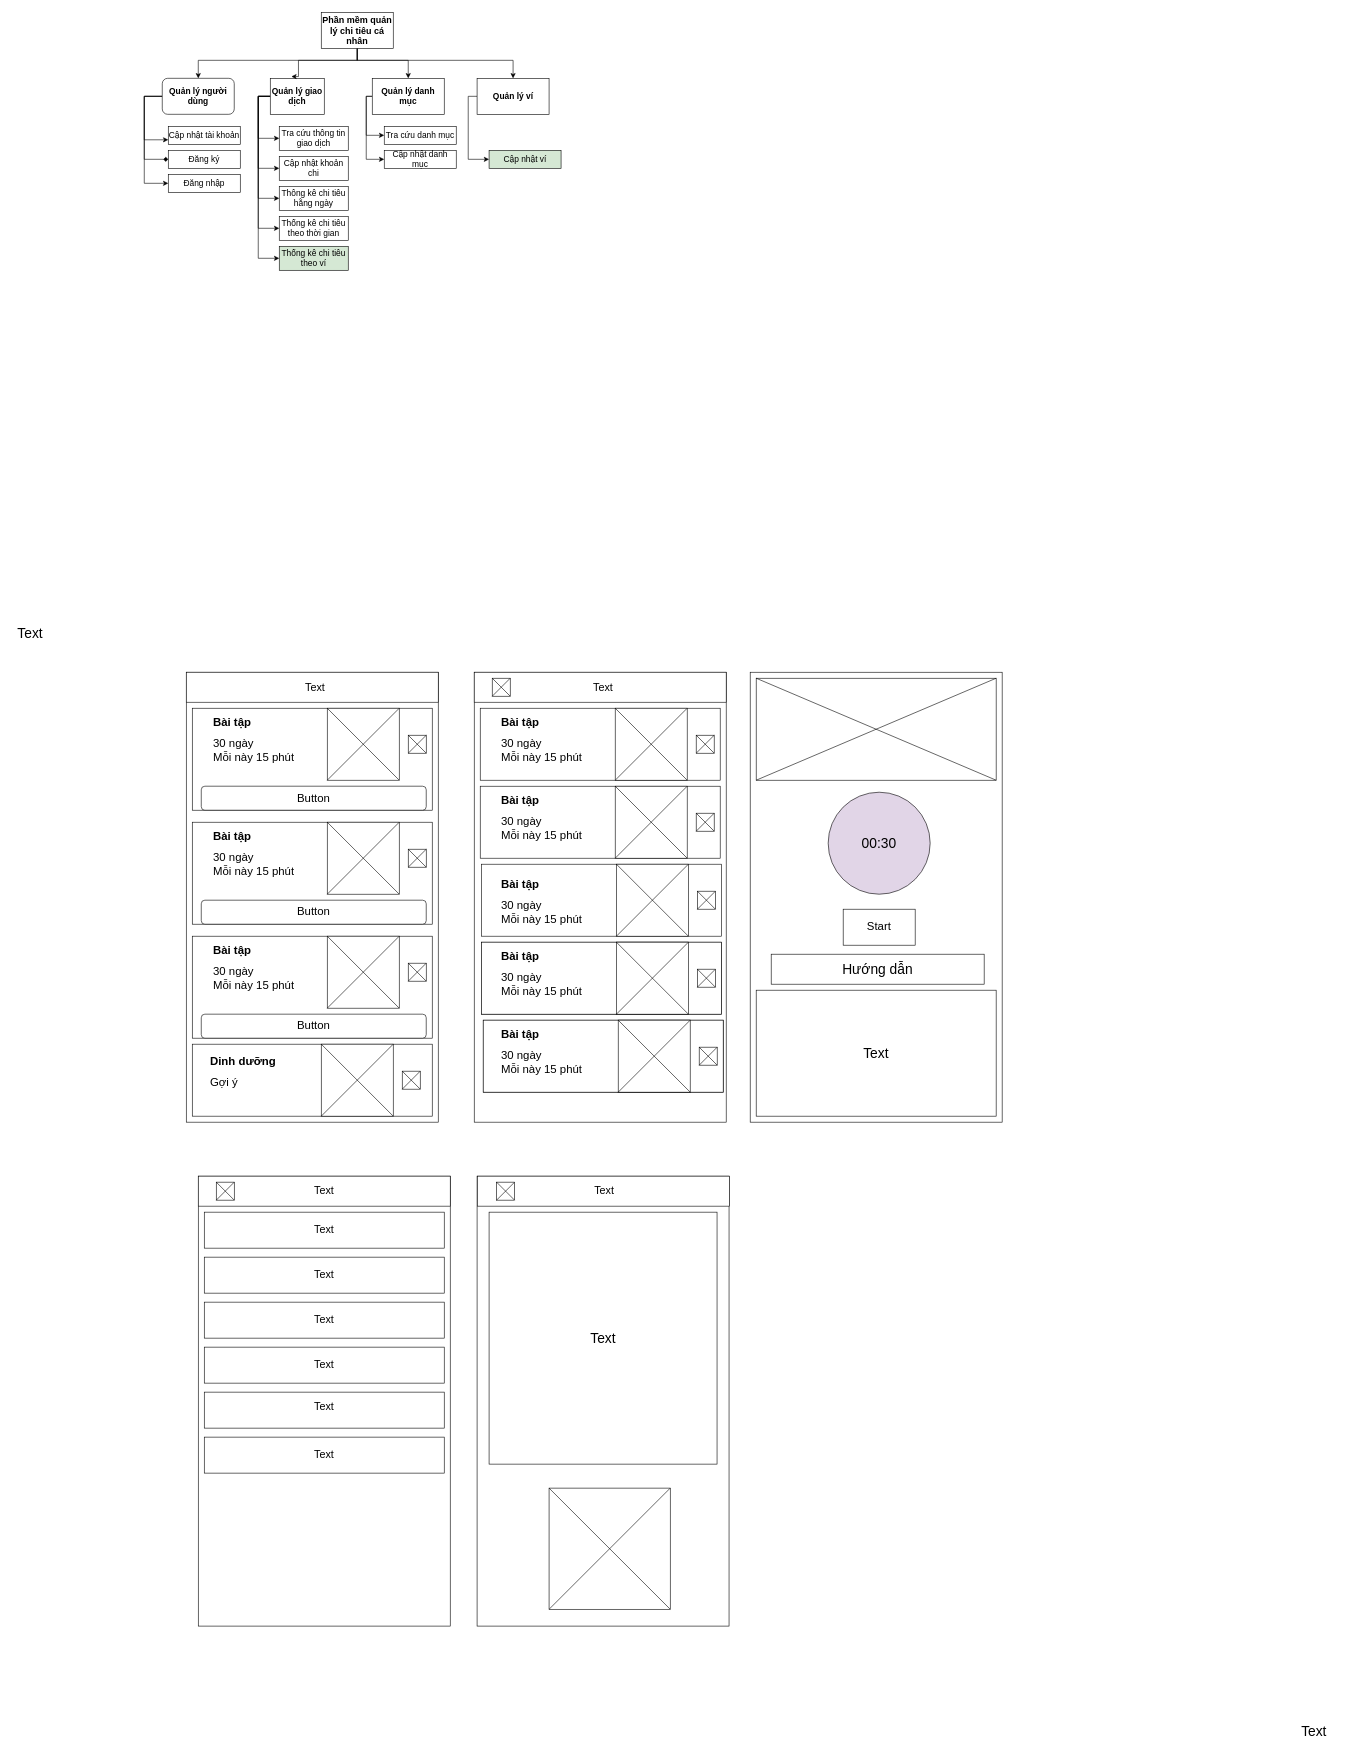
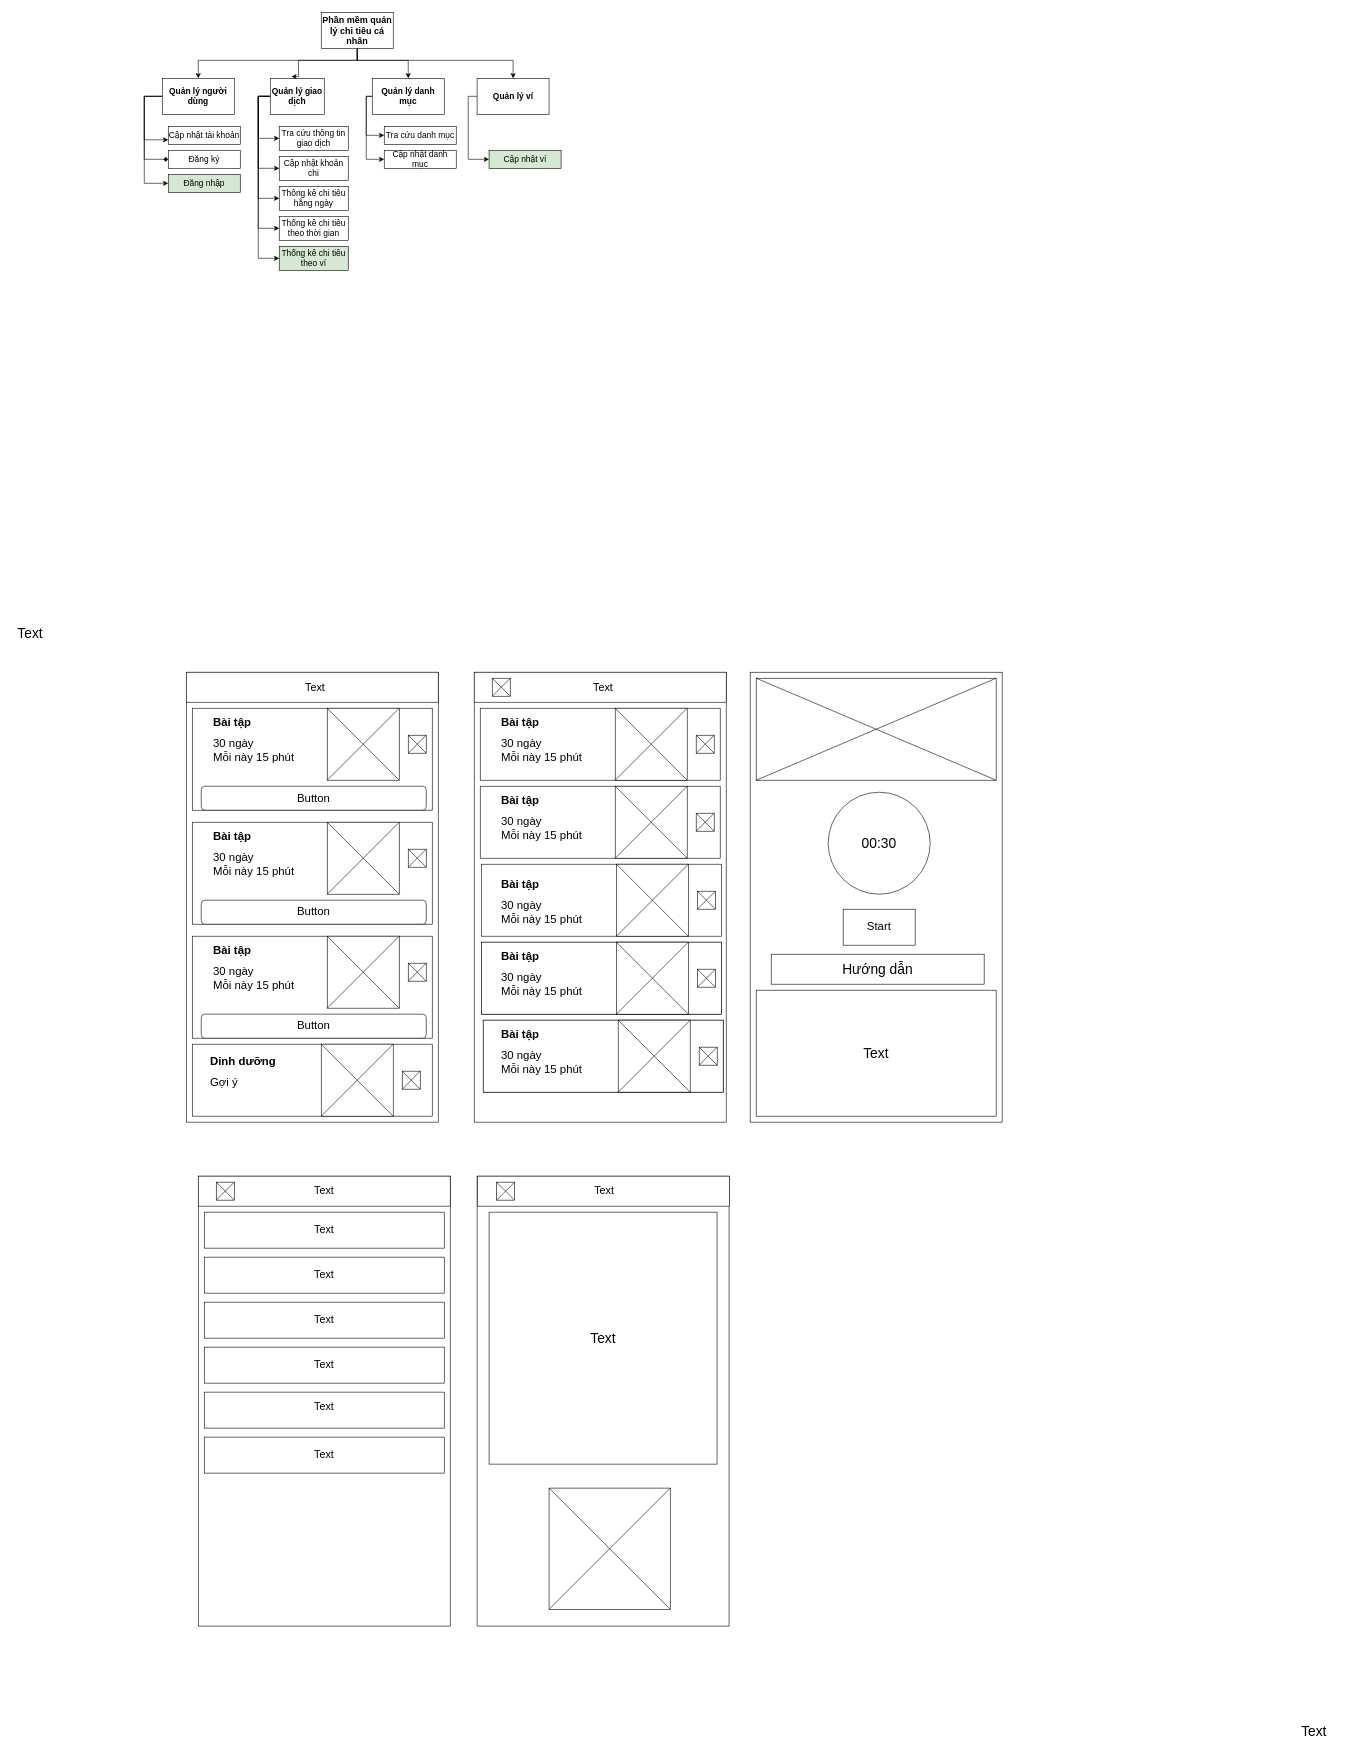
(198, 96) -> (198, 96)
(204, 183) -> (204, 183)
(879, 843) -> (879, 843)
